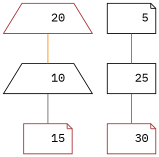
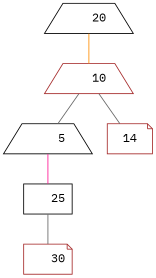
(48, 18) -> (89, 18)
(132, 18) -> (48, 139)
(48, 79) -> (89, 79)
none -> (68, 109)
(48, 139) -> (130, 139)
